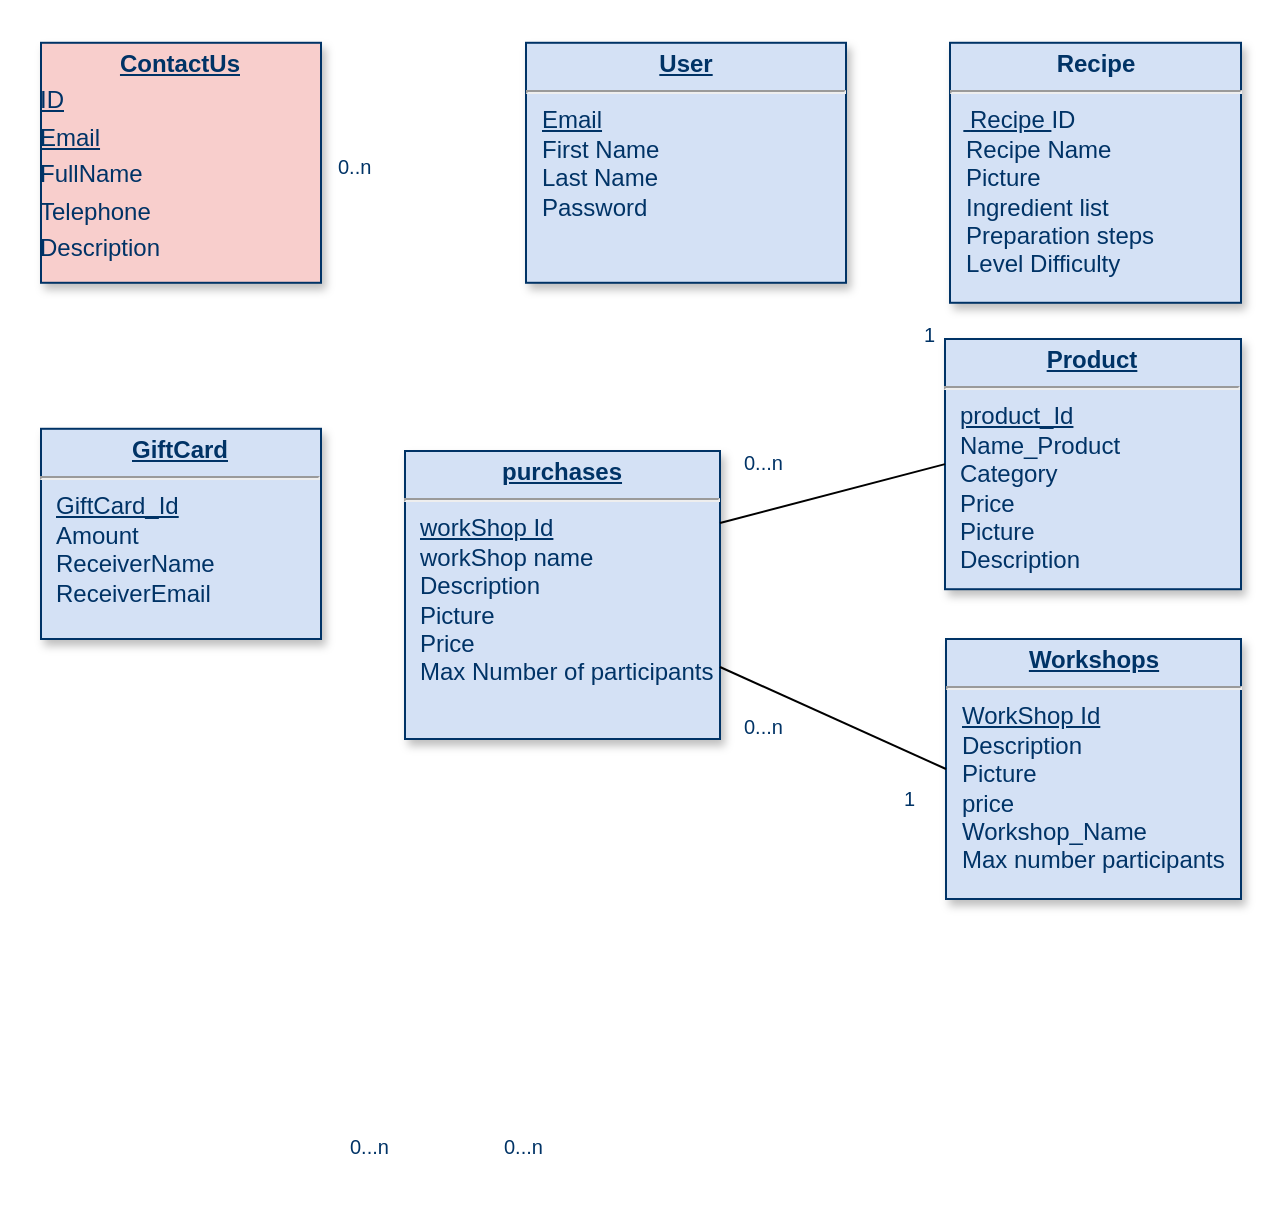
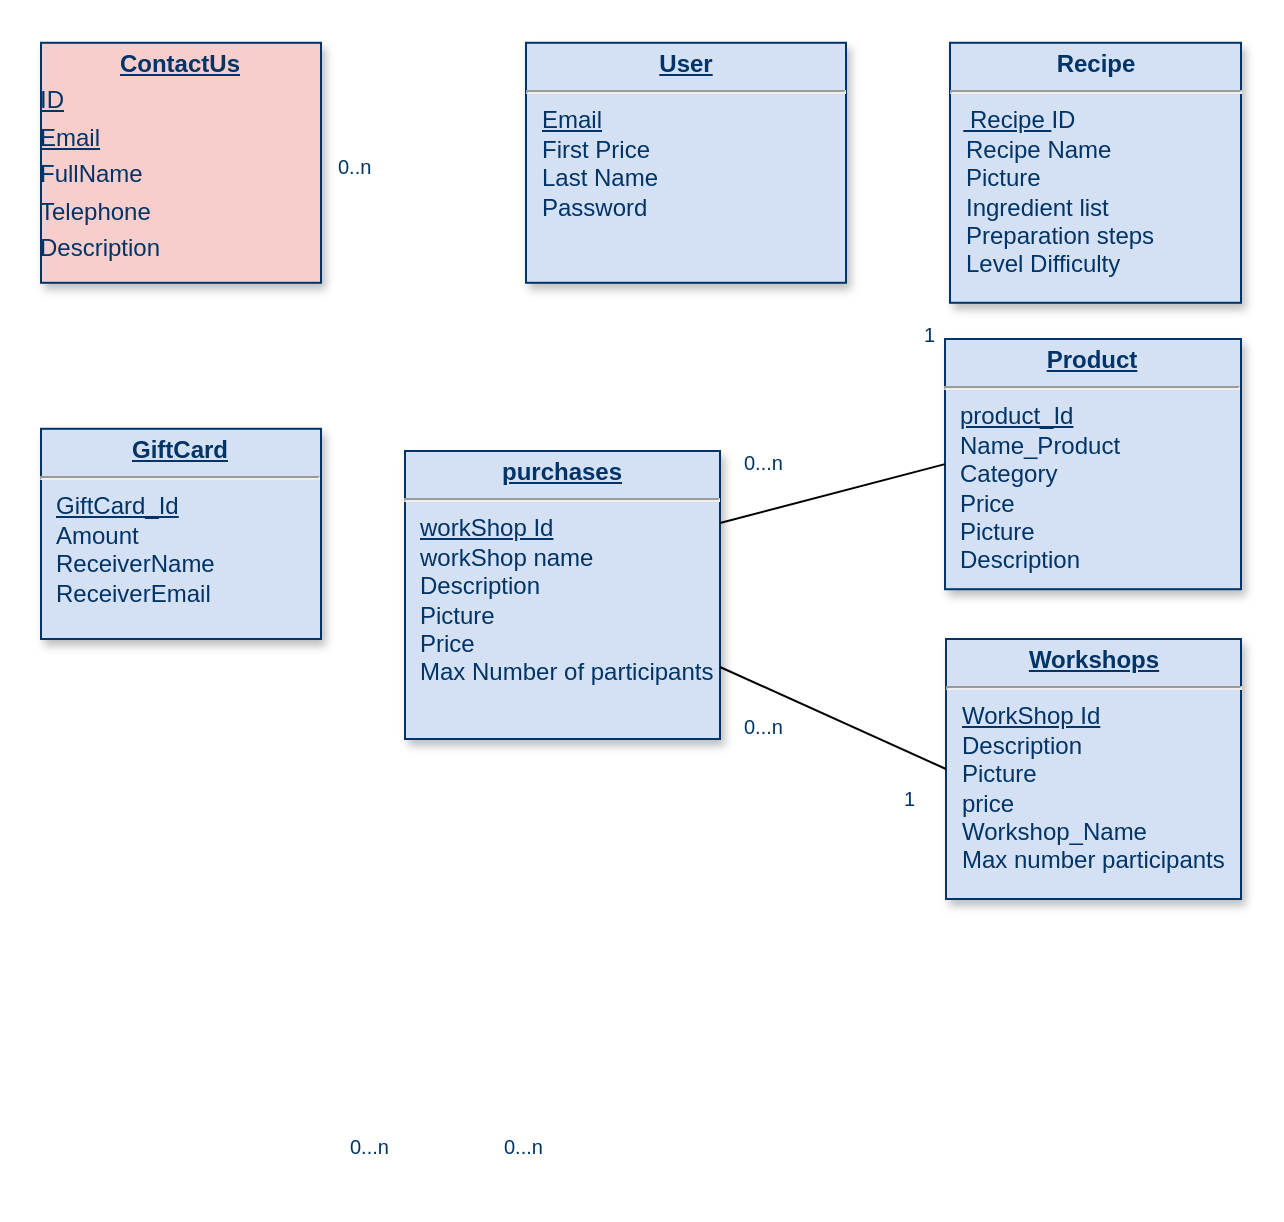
(588, 115) -> (592, 115)
